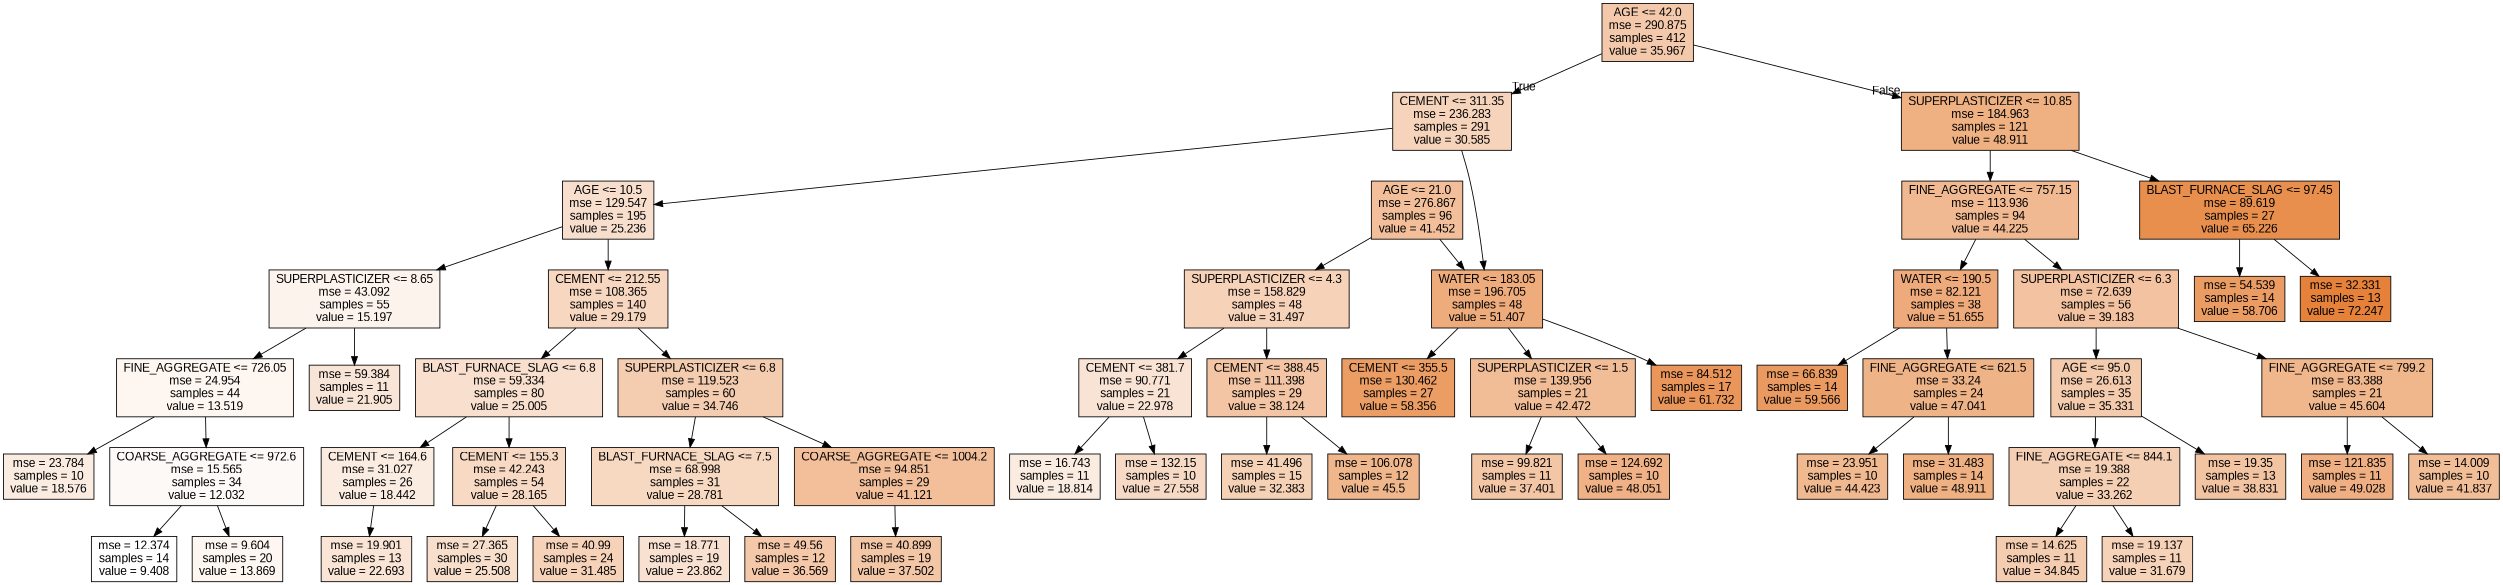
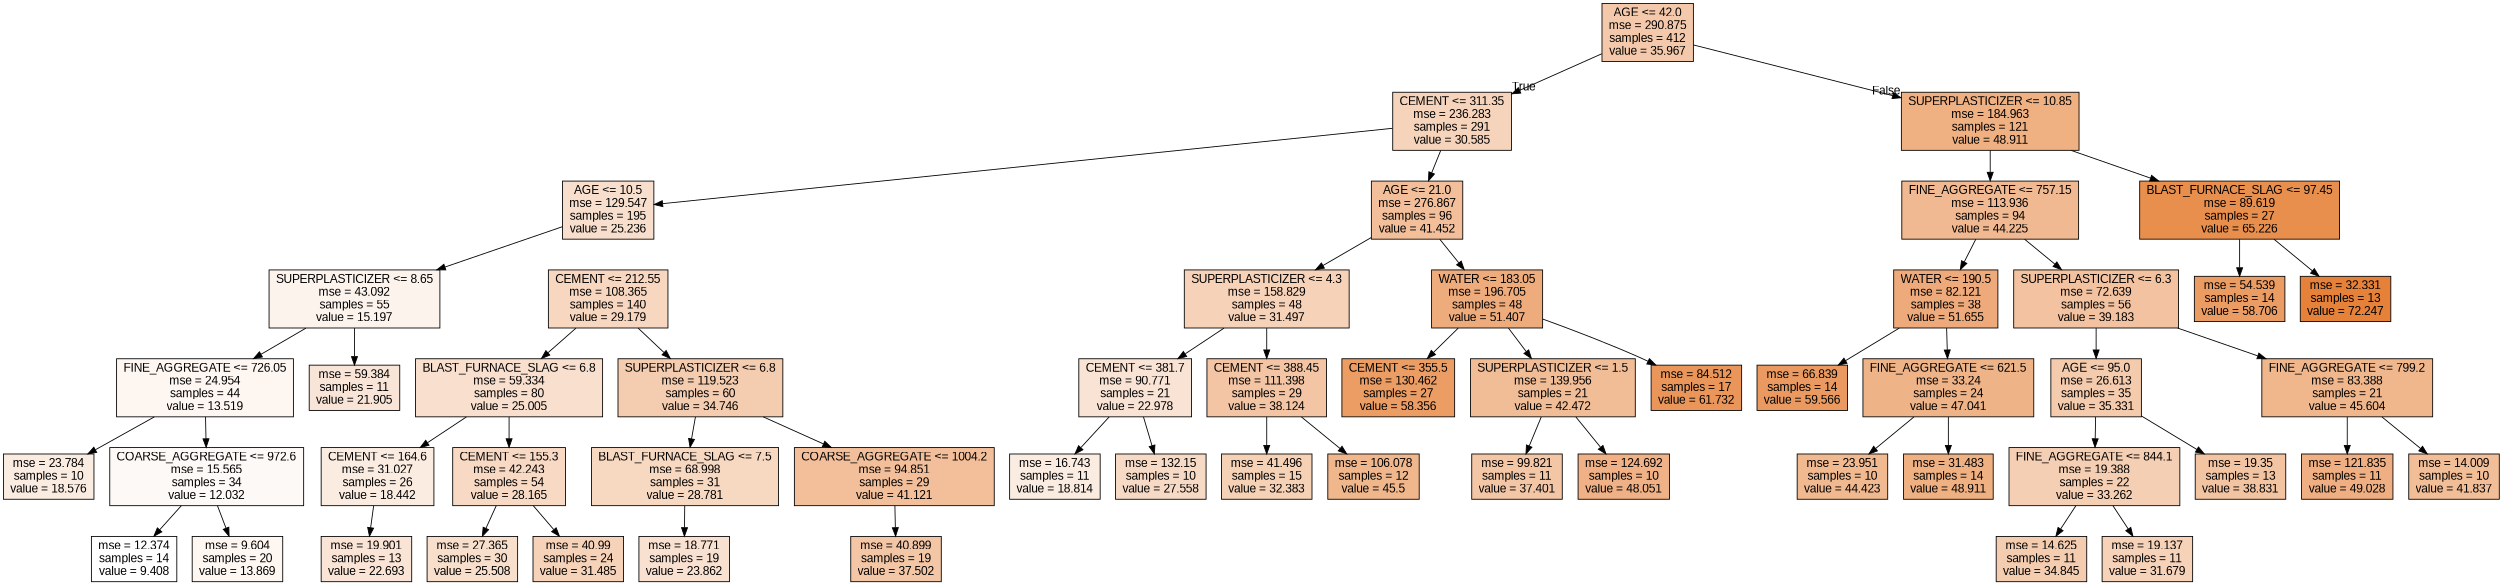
(1475, 205) -> (1436, 162)
(608, 250) -> none
(790, 559) -> none
